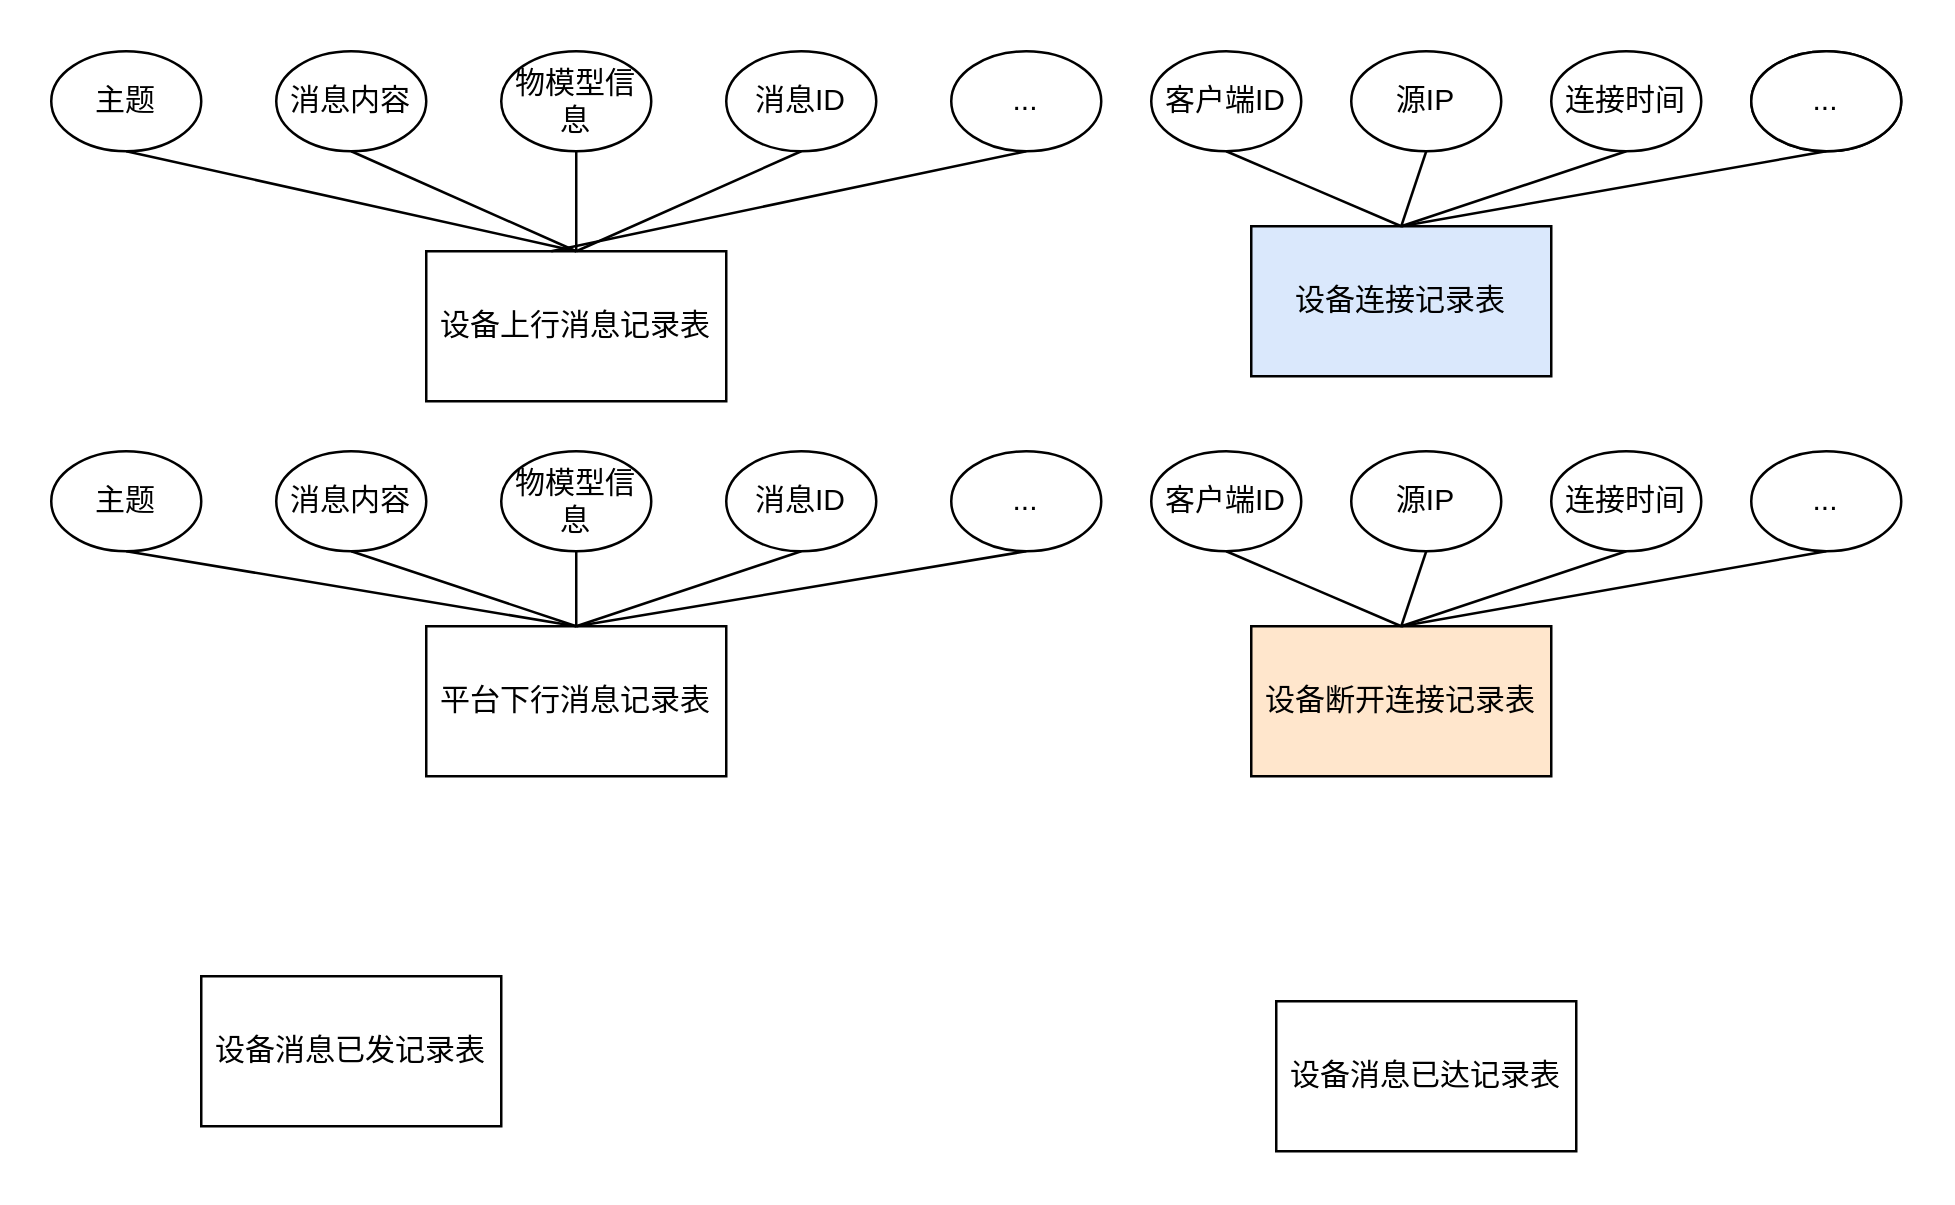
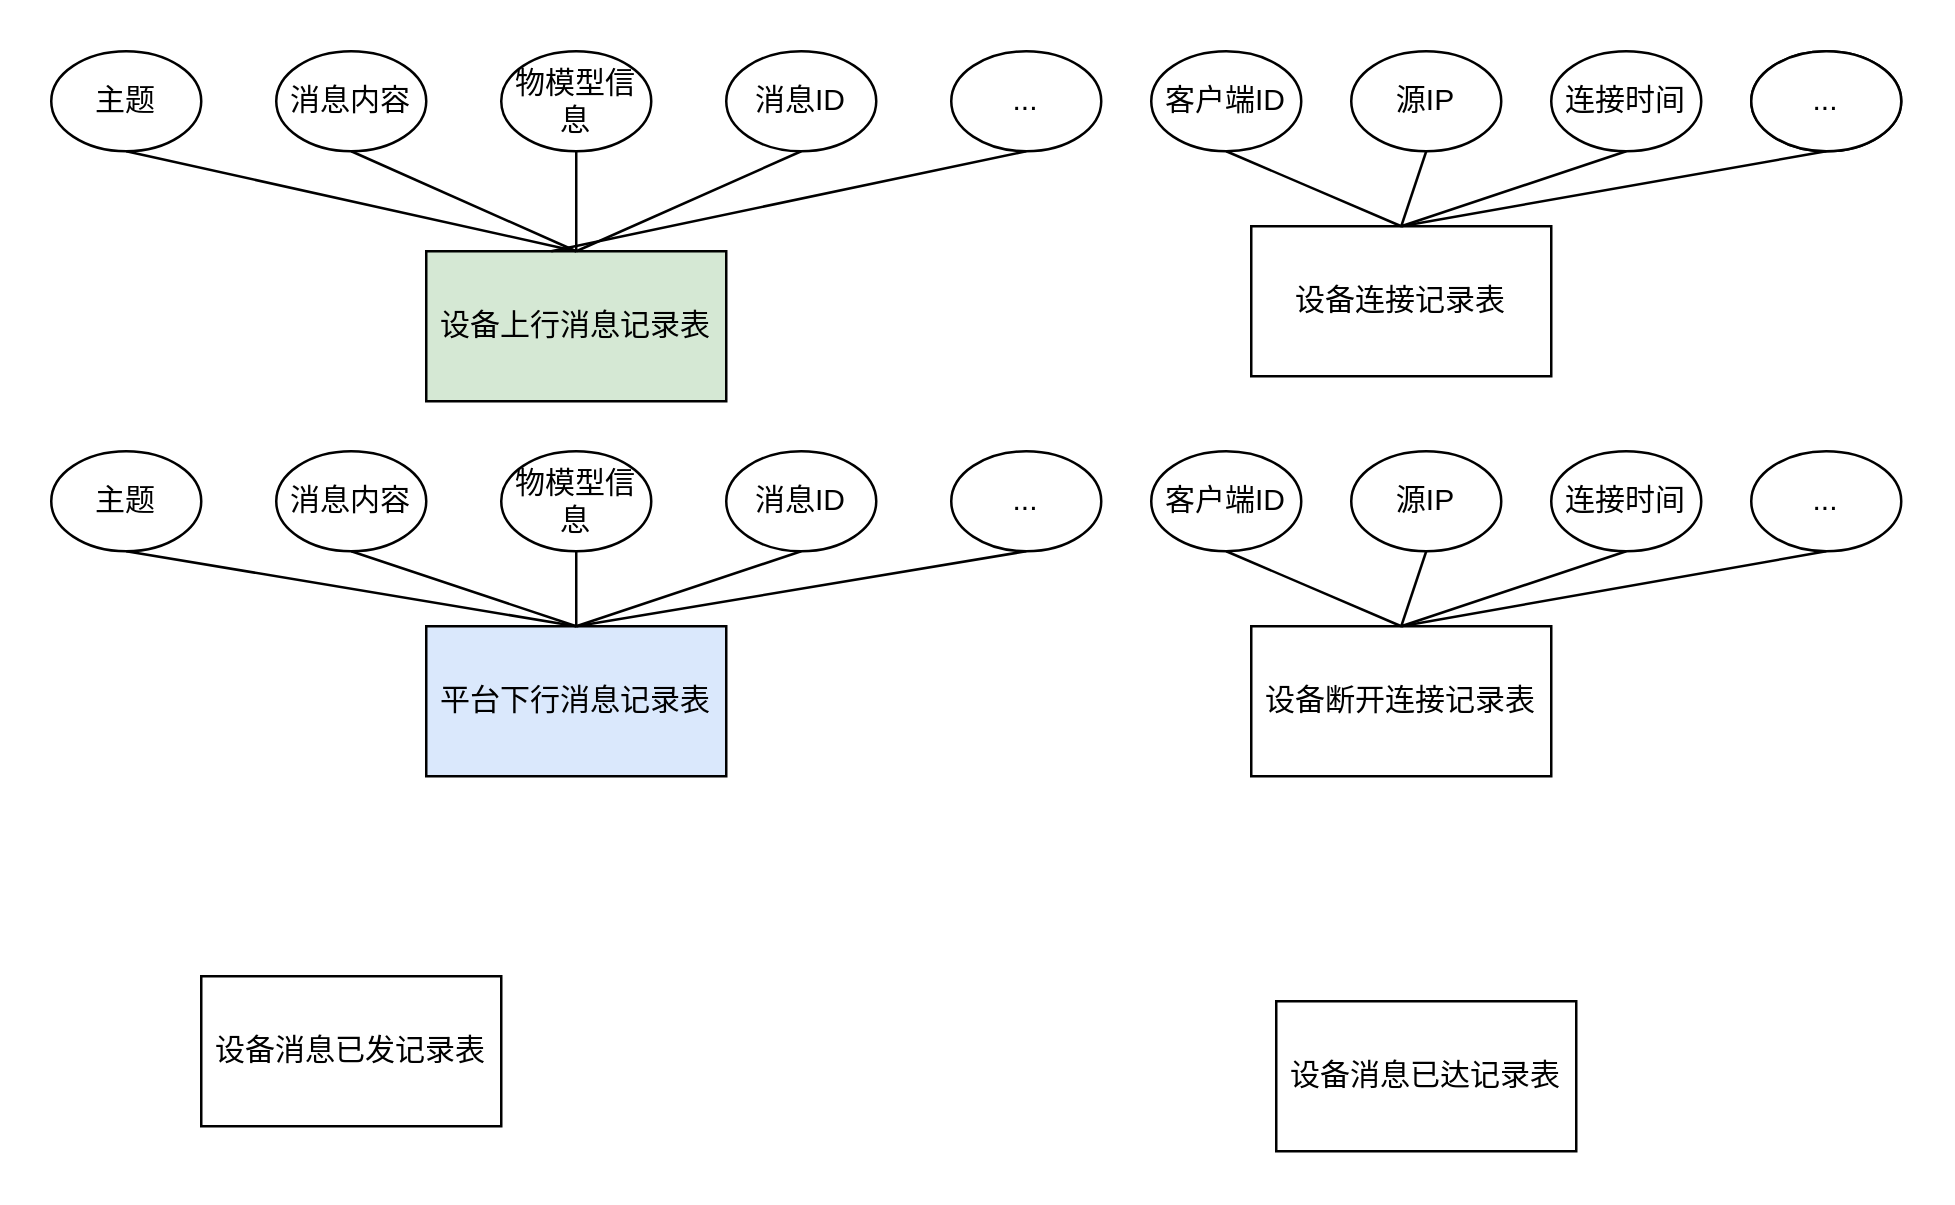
(1401, 301) -> (1401, 301)
(576, 326) -> (576, 326)
(576, 701) -> (576, 701)
(1401, 701) -> (1401, 701)
